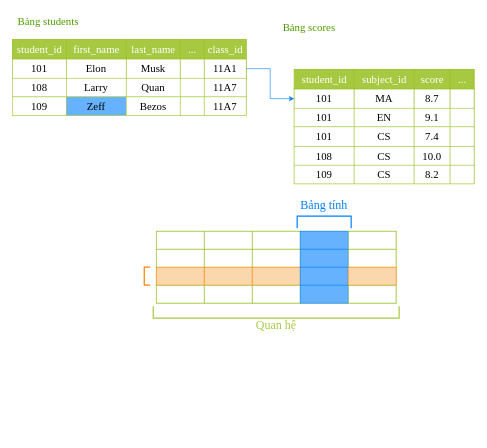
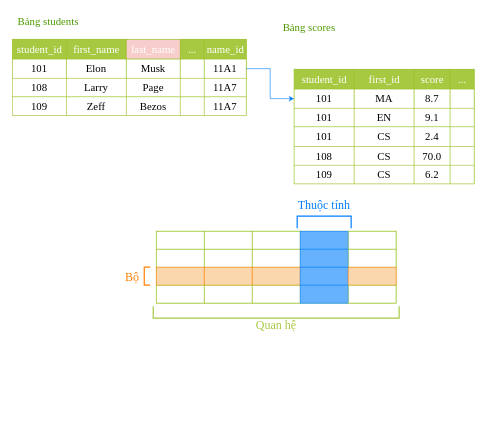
(153, 49) -> (153, 49)
(226, 50) -> (226, 50)
(385, 80) -> (385, 80)
(153, 88) -> (153, 88)
(96, 106) -> (96, 106)
(432, 137) -> (432, 137)
(432, 156) -> (432, 156)
(432, 175) -> (432, 175)
(324, 204) -> (324, 204)
none -> (132, 276)
